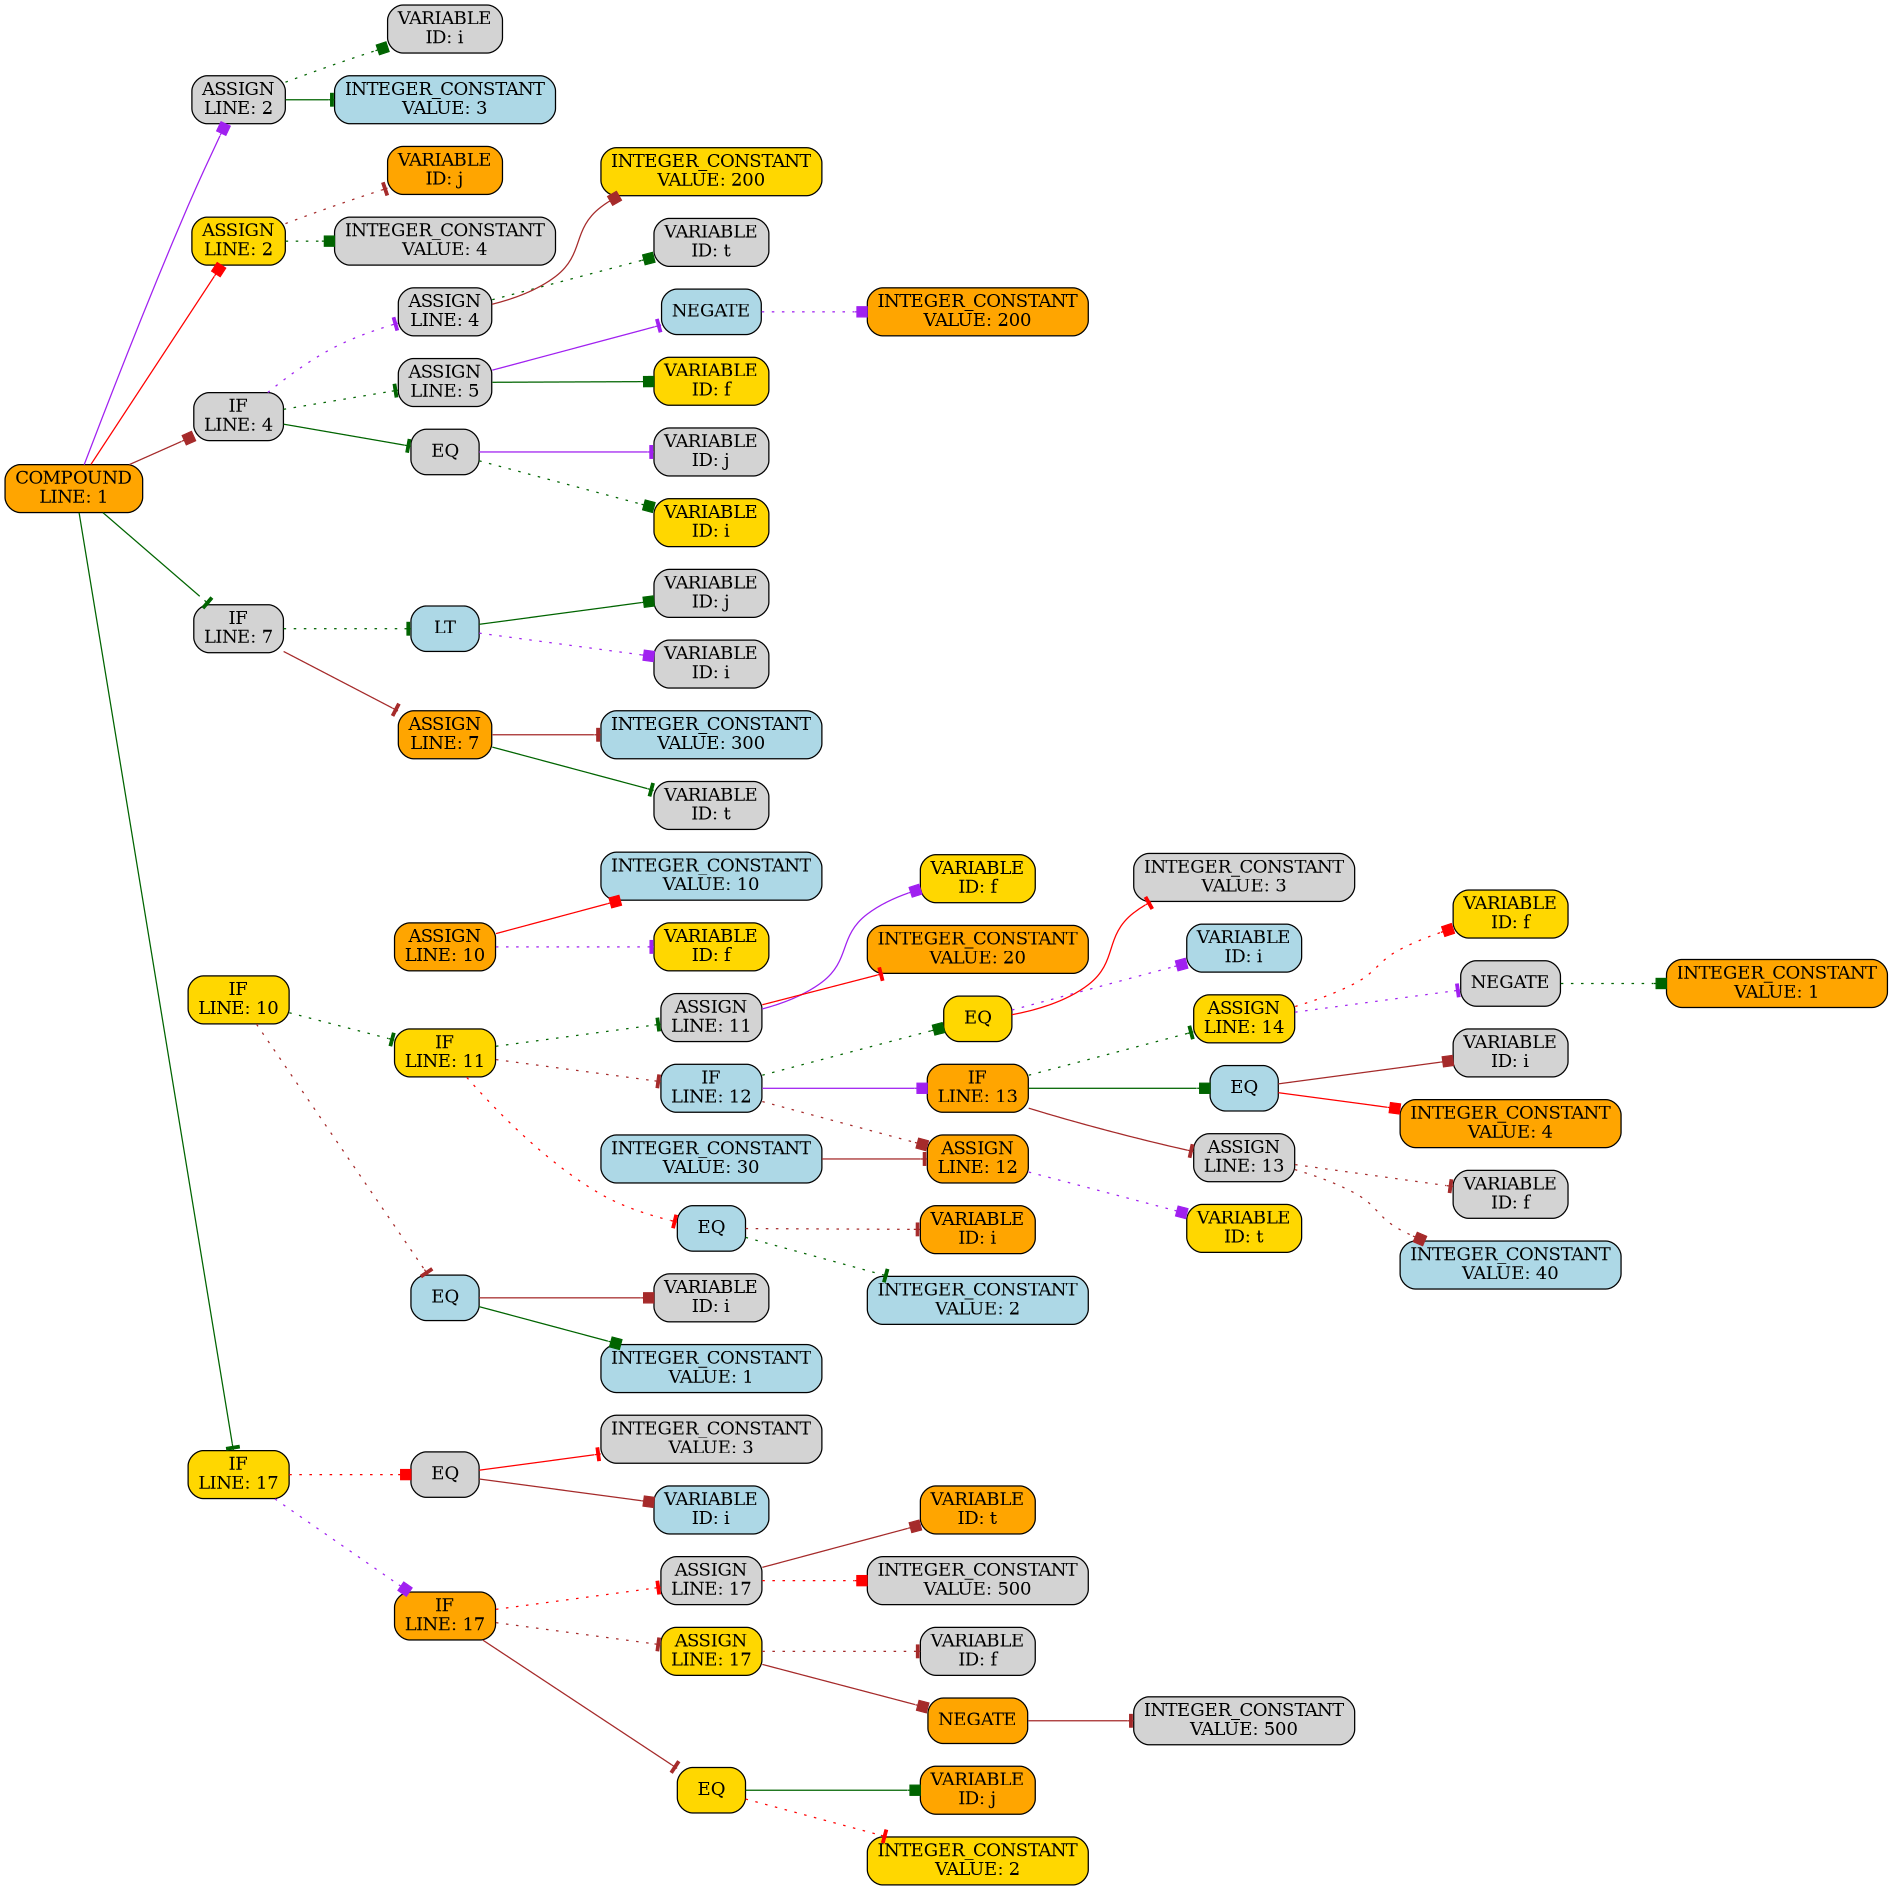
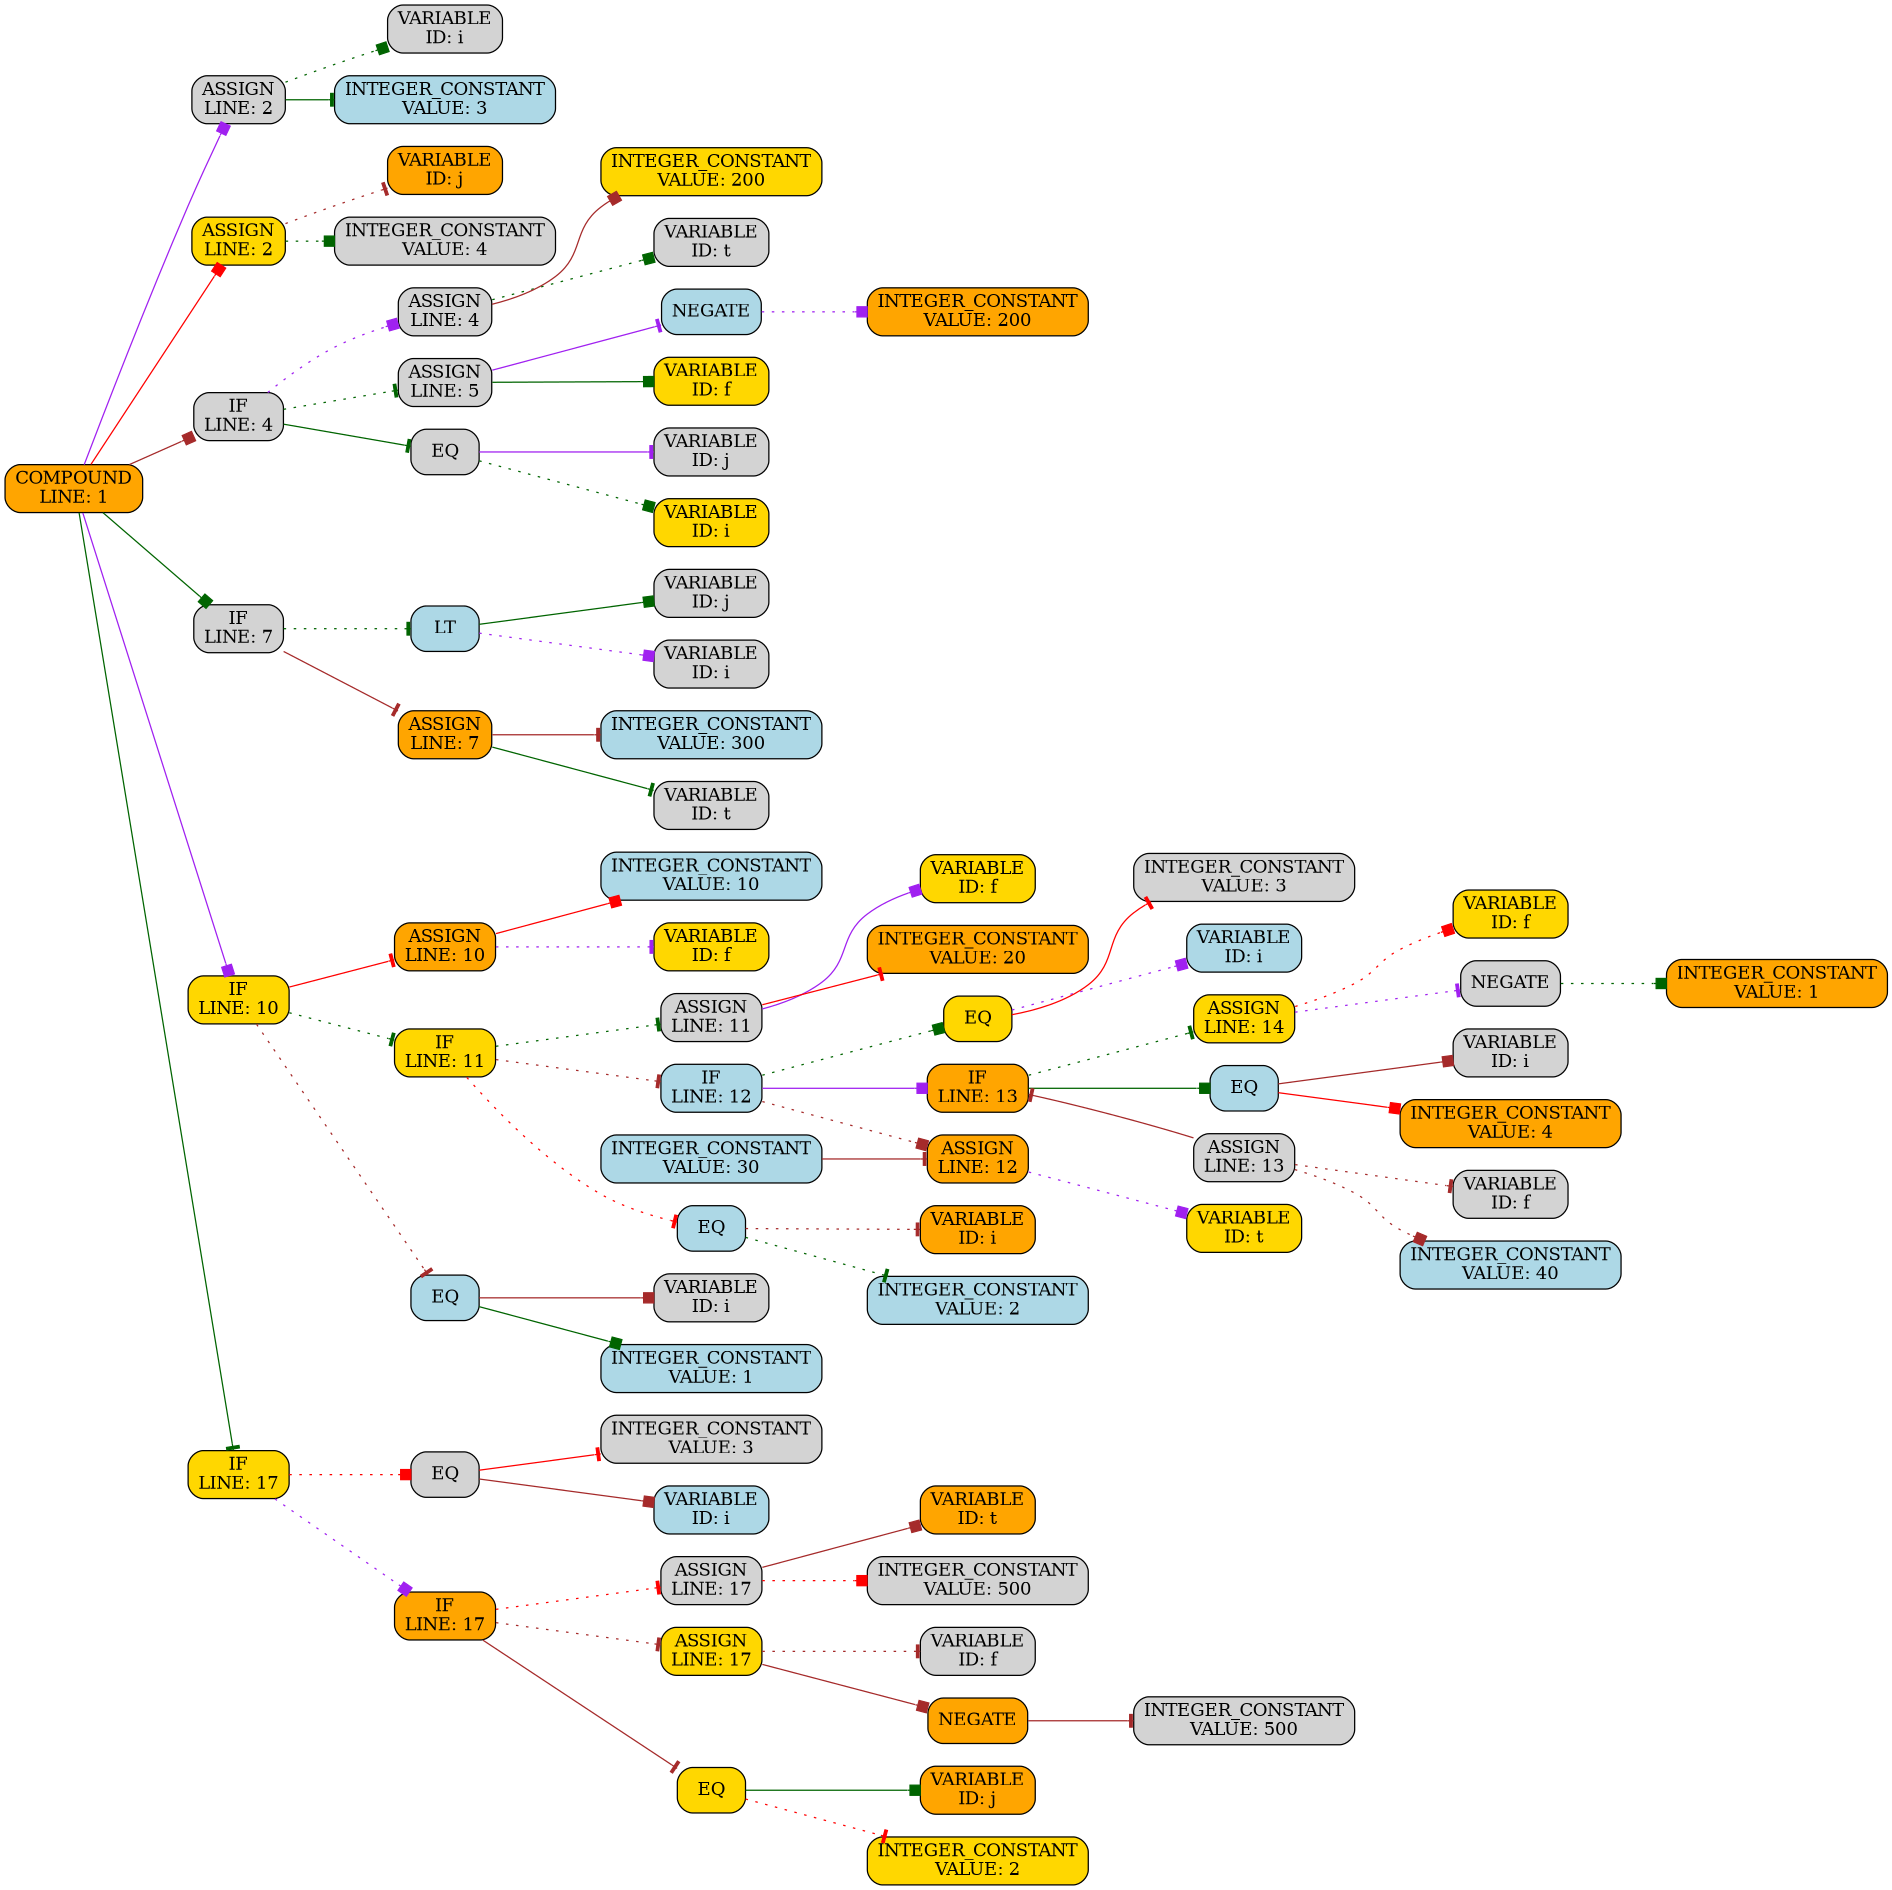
(326, 352) -> (326, 352)
(151, 554) -> (151, 554)
none -> (154, 738)
none -> (339, 974)
(1108, 1131) -> (1115, 1115)
